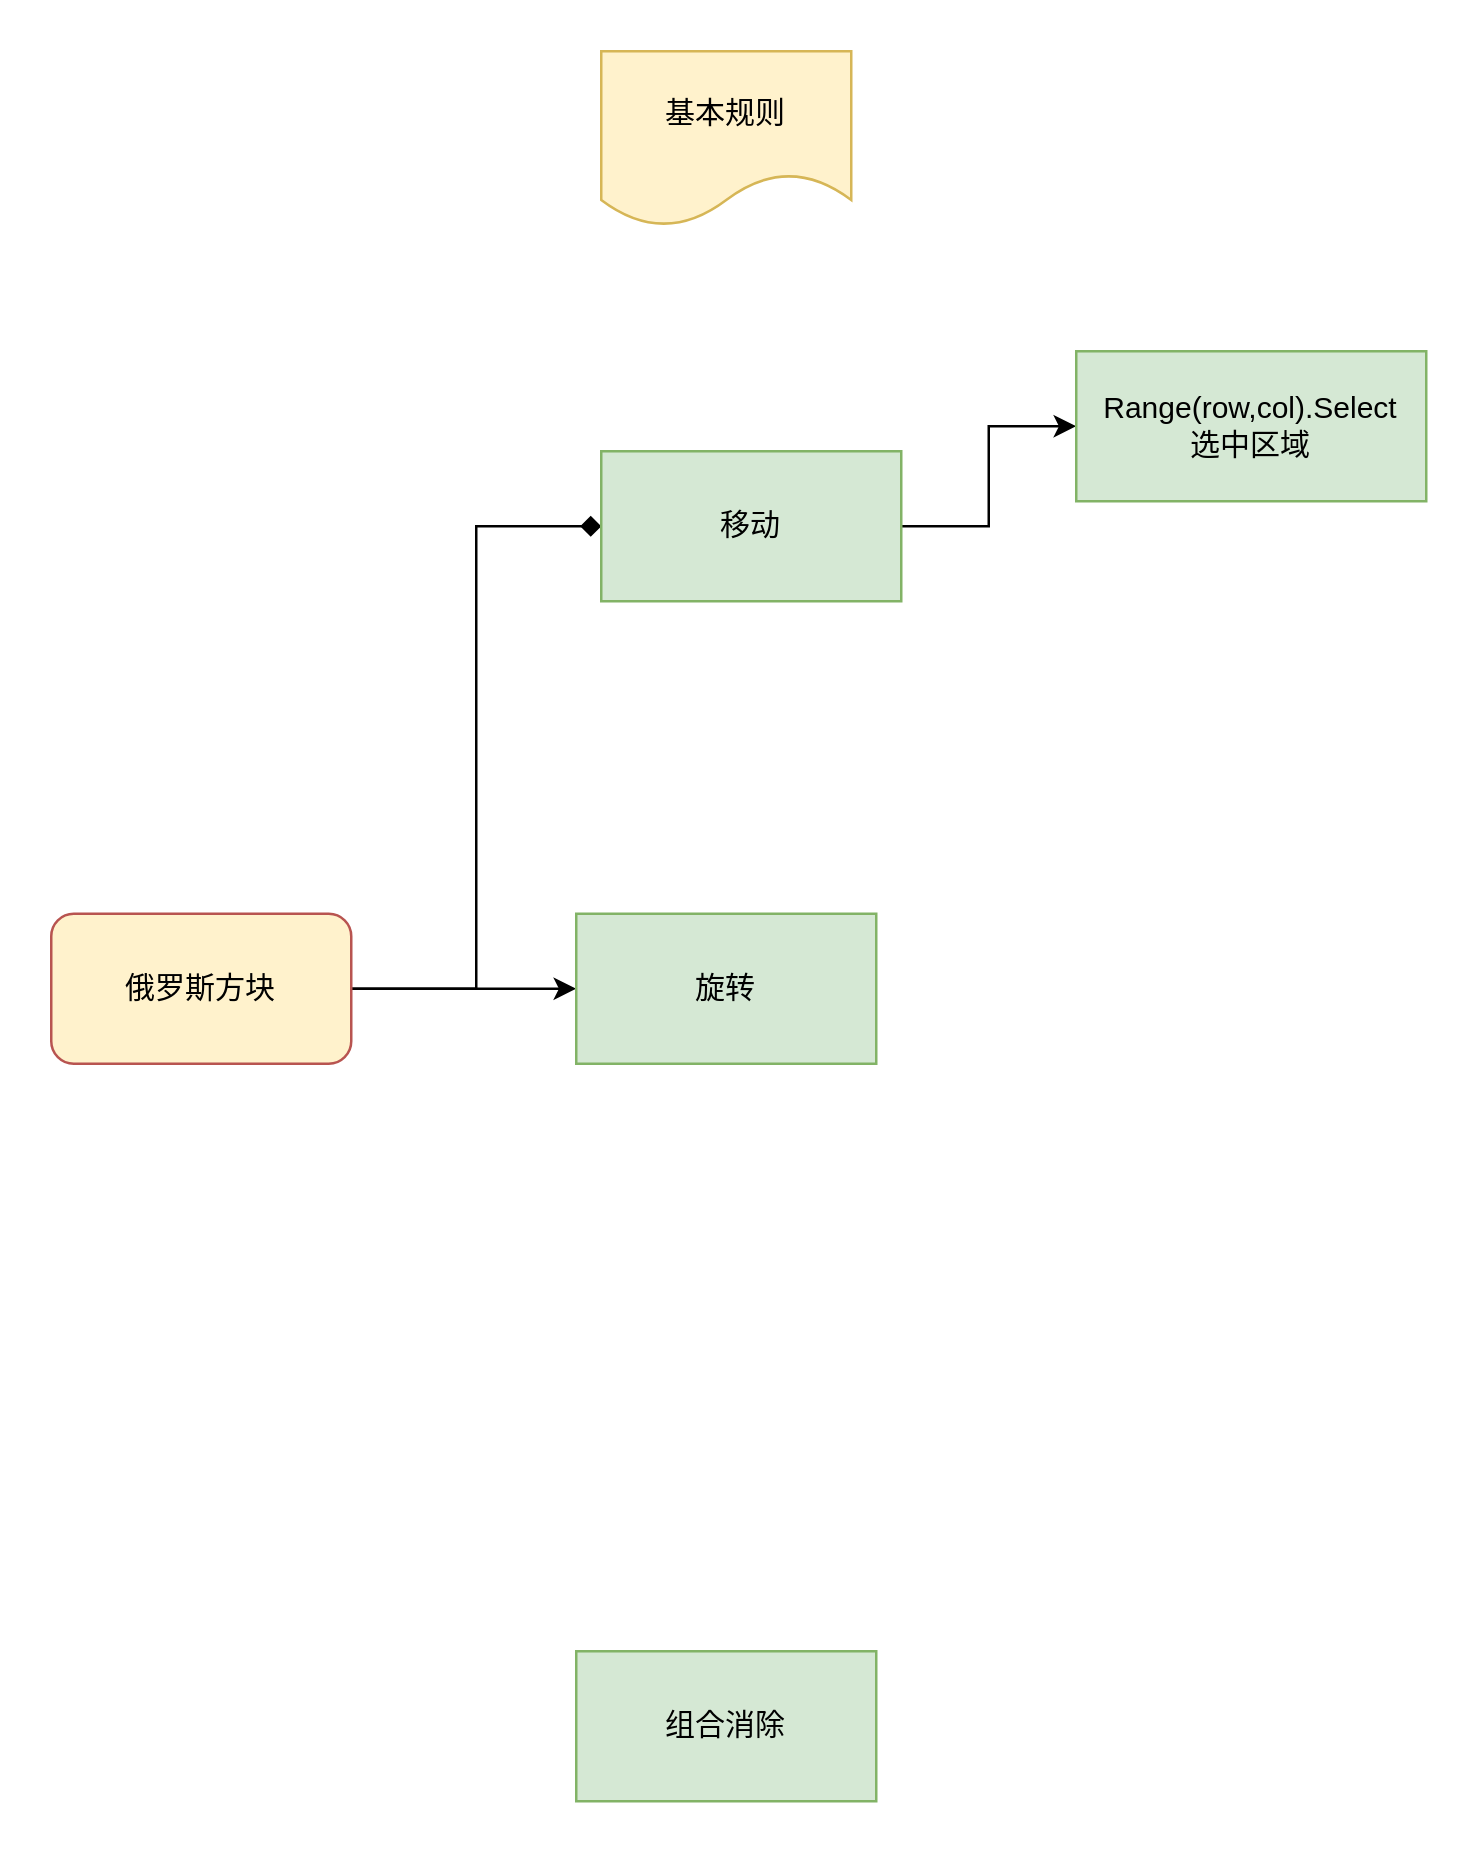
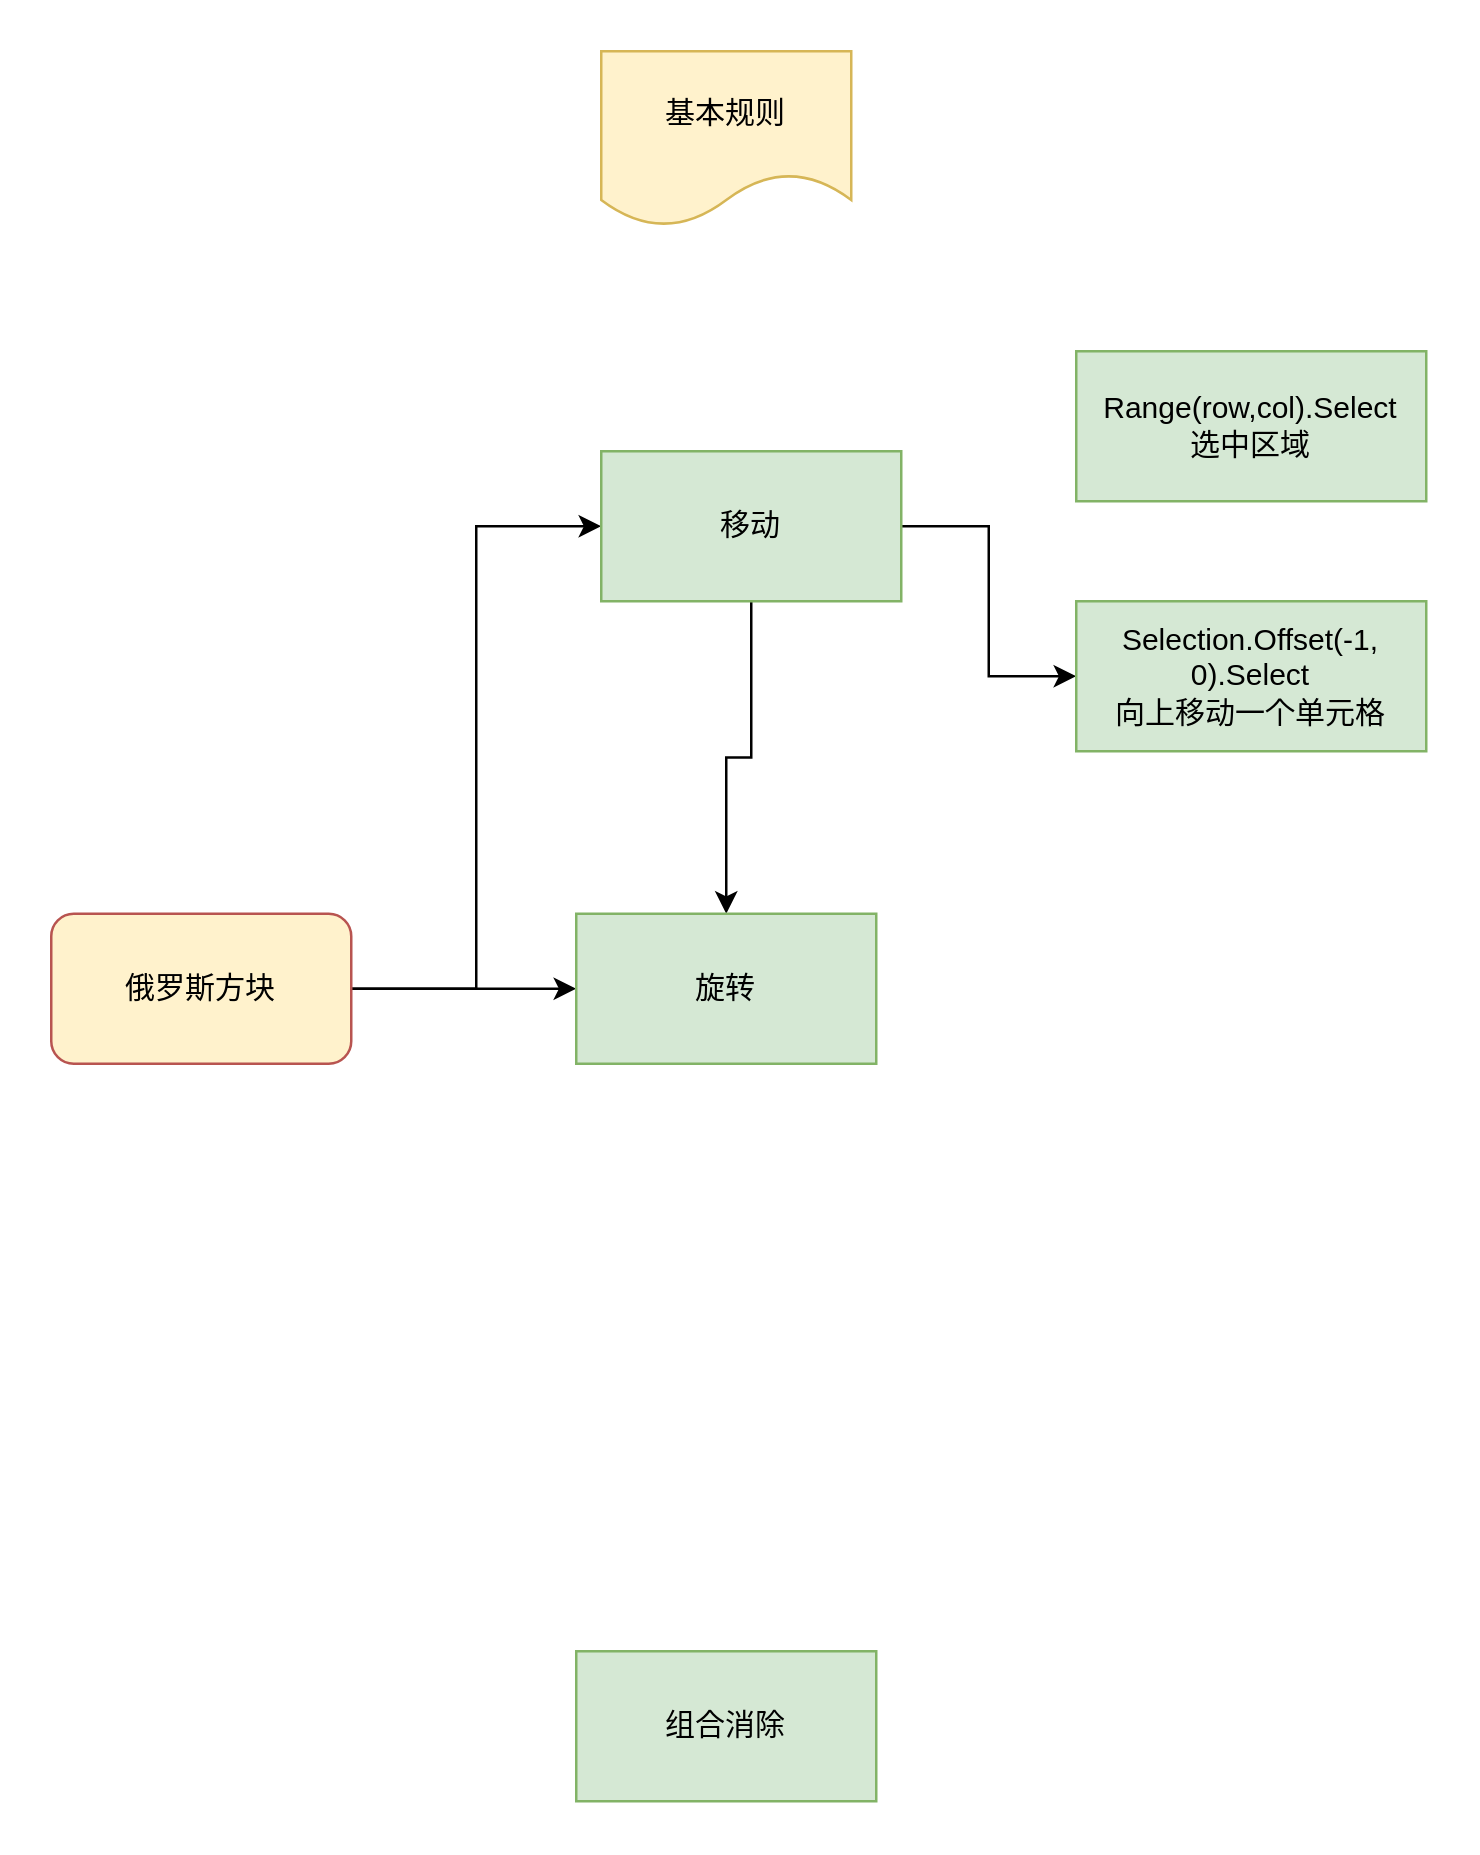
(989, 440) -> (747, 758)
(581, 526) -> (582, 526)
none -> (989, 637)
none -> (1251, 676)
